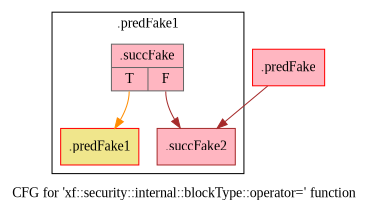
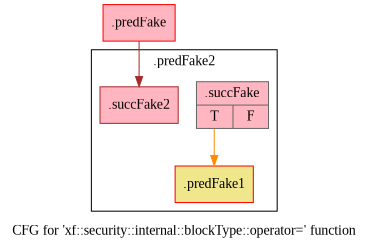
(148, 24) -> (184, 61)
(168, 106) -> none
